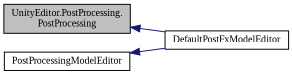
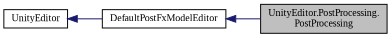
(153, 30) -> (248, 19)
(67, 61) -> (36, 19)
